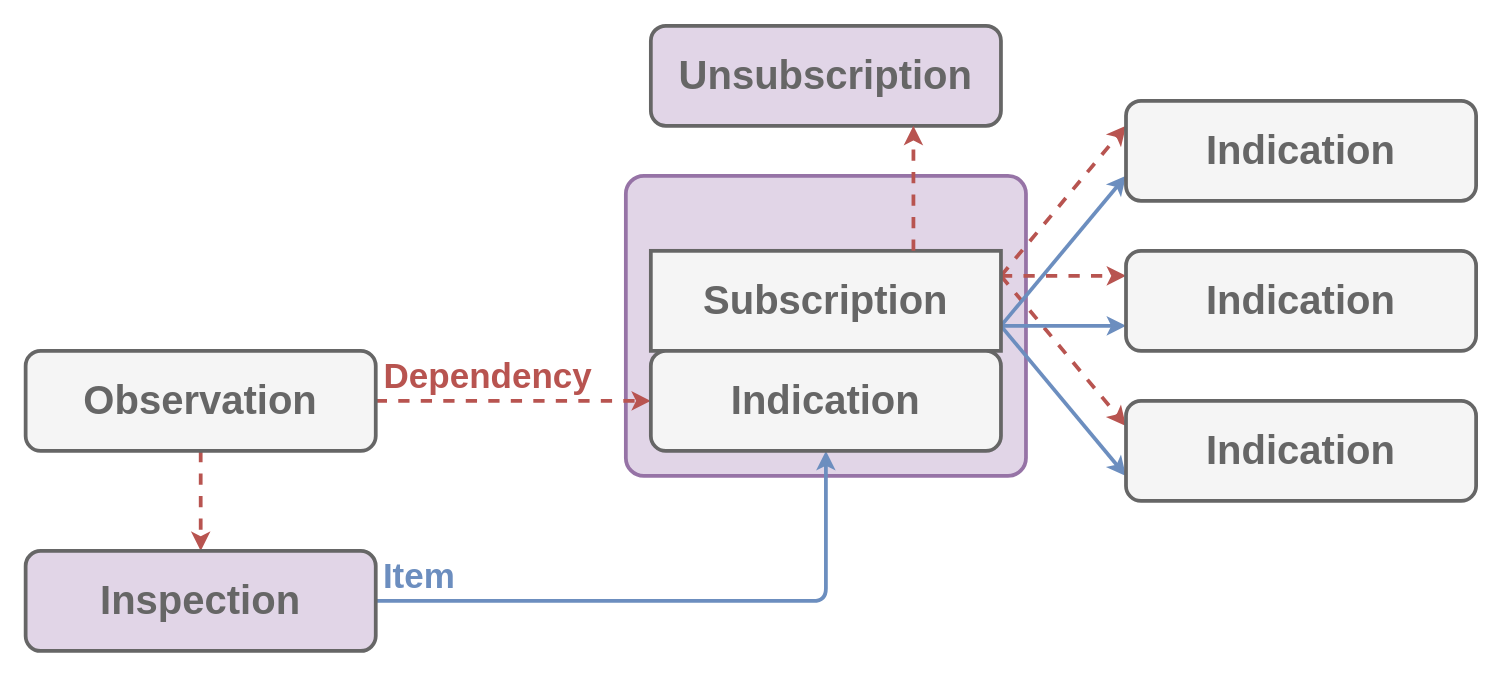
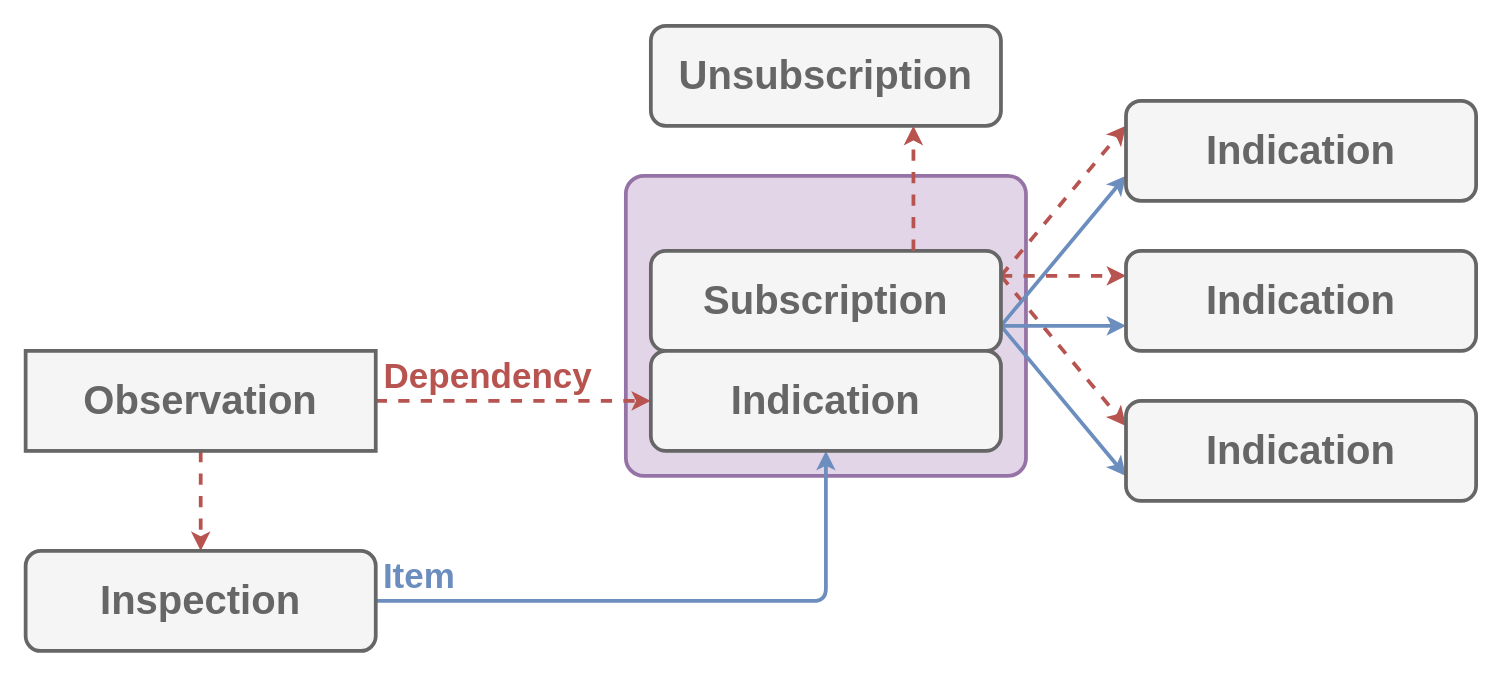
(826, 76) -> (826, 76)
(826, 301) -> (826, 301)
(201, 401) -> (201, 401)
(201, 601) -> (201, 601)
